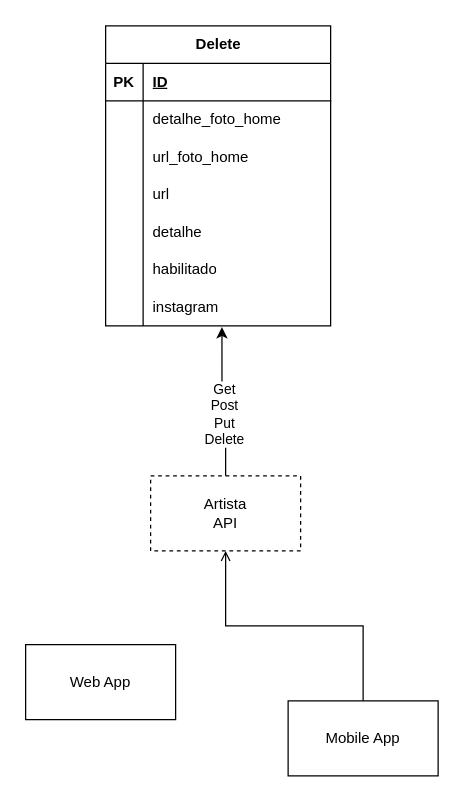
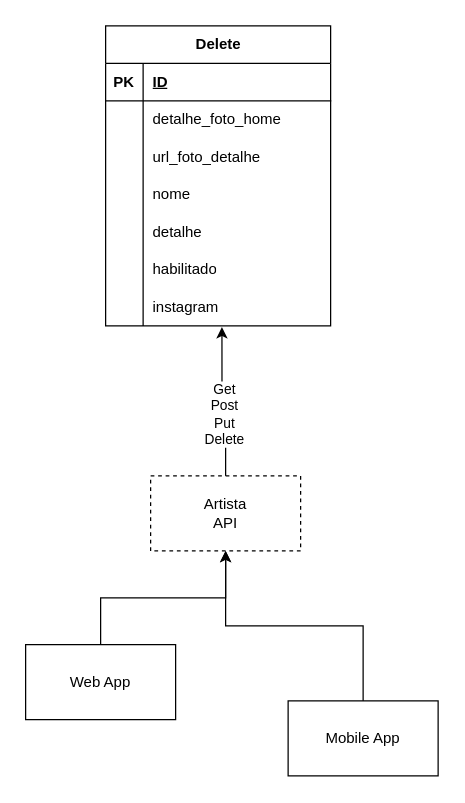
(206, 157) -> (216, 157)
(164, 194) -> (170, 194)
(226, 556) -> (226, 599)
none -> (138, 598)
